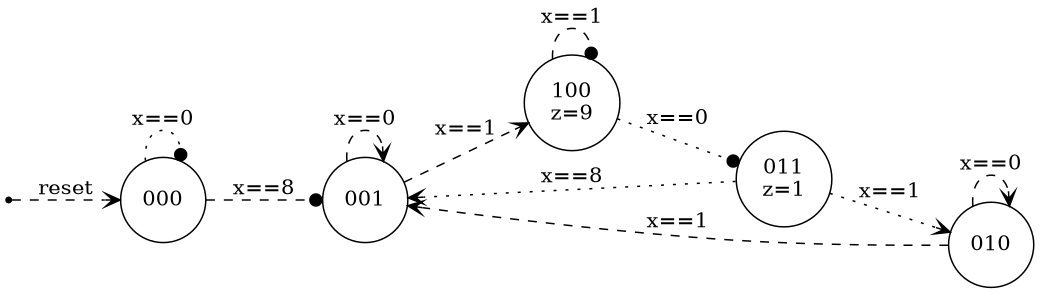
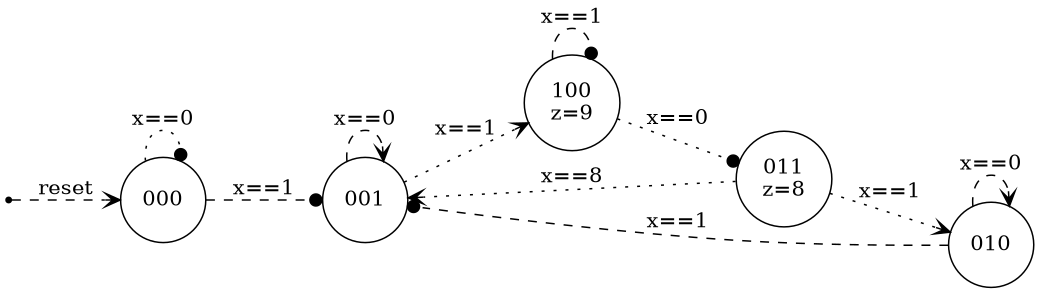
(459, 156) -> (459, 156)
(784, 179) -> (784, 179)
(264, 189) -> (264, 189)
(685, 237) -> (685, 237)
